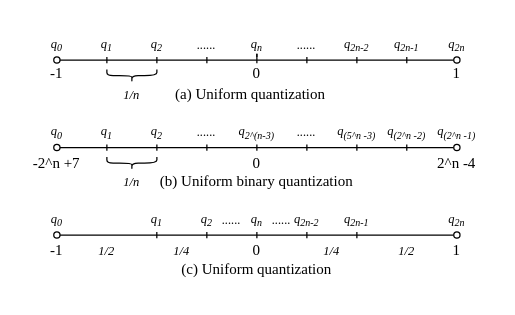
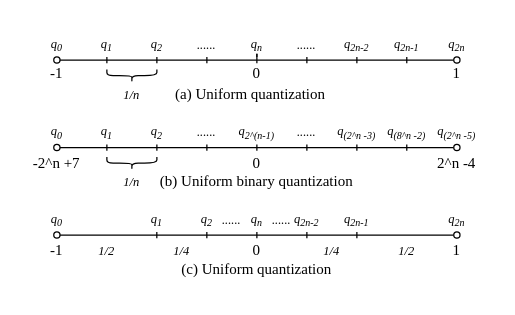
(257, 132) -> (257, 132)
(357, 132) -> (357, 132)
(407, 132) -> (407, 132)
(457, 132) -> (457, 132)
